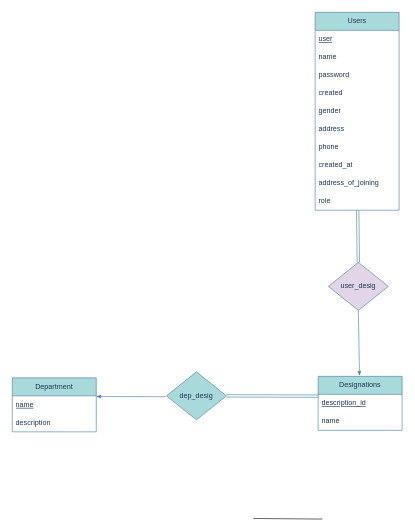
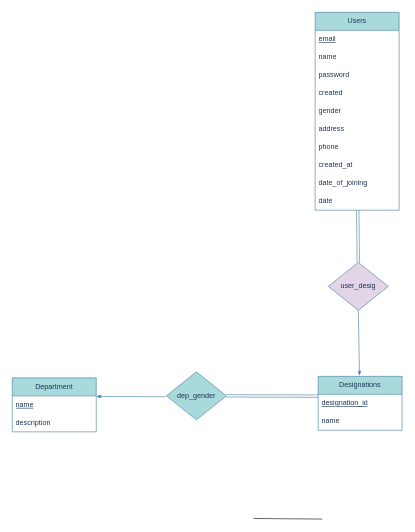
(327, 39) -> (327, 39)
(353, 183) -> (347, 183)
(326, 201) -> (327, 201)
(197, 396) -> (197, 396)
(347, 404) -> (347, 404)
